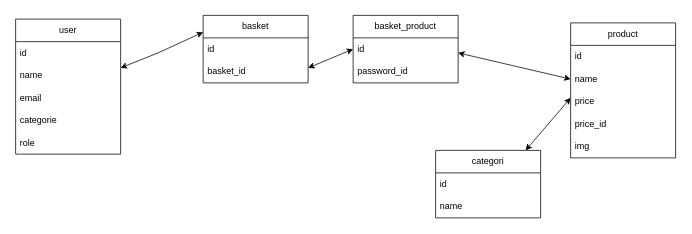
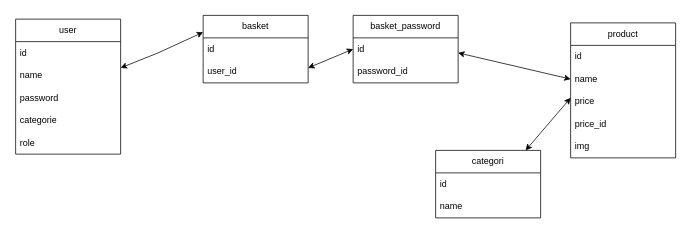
(405, 27) -> (405, 27)
(229, 72) -> (224, 72)
(30, 98) -> (40, 98)
